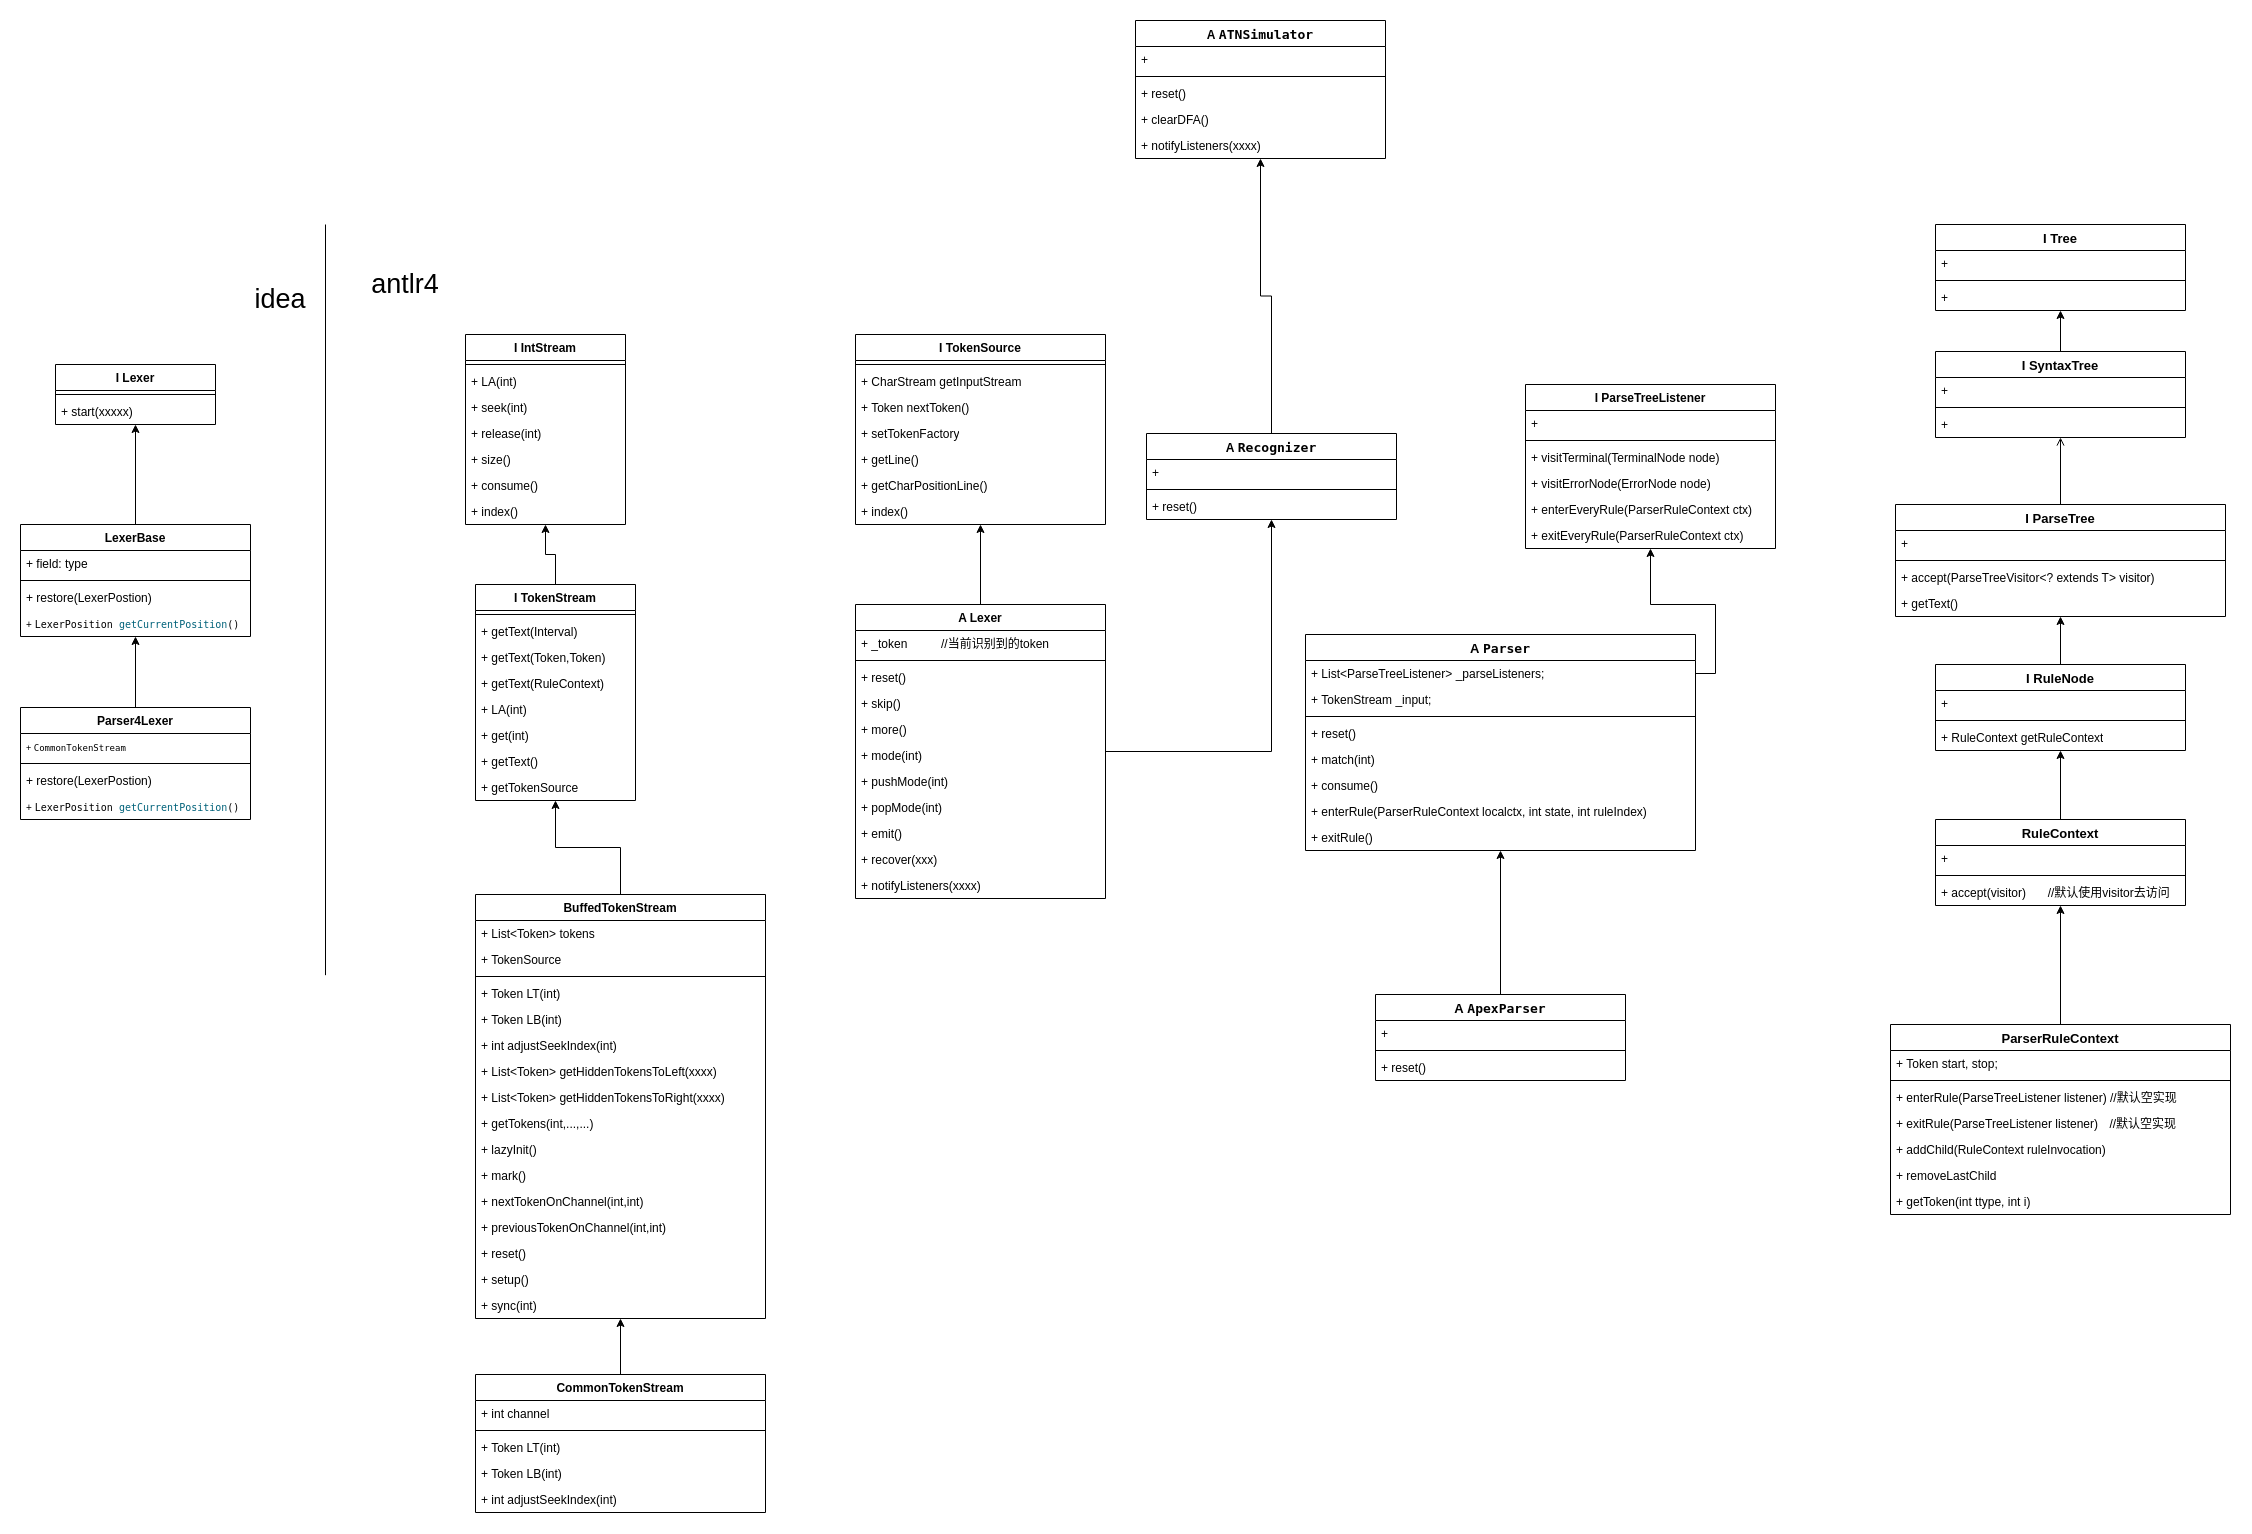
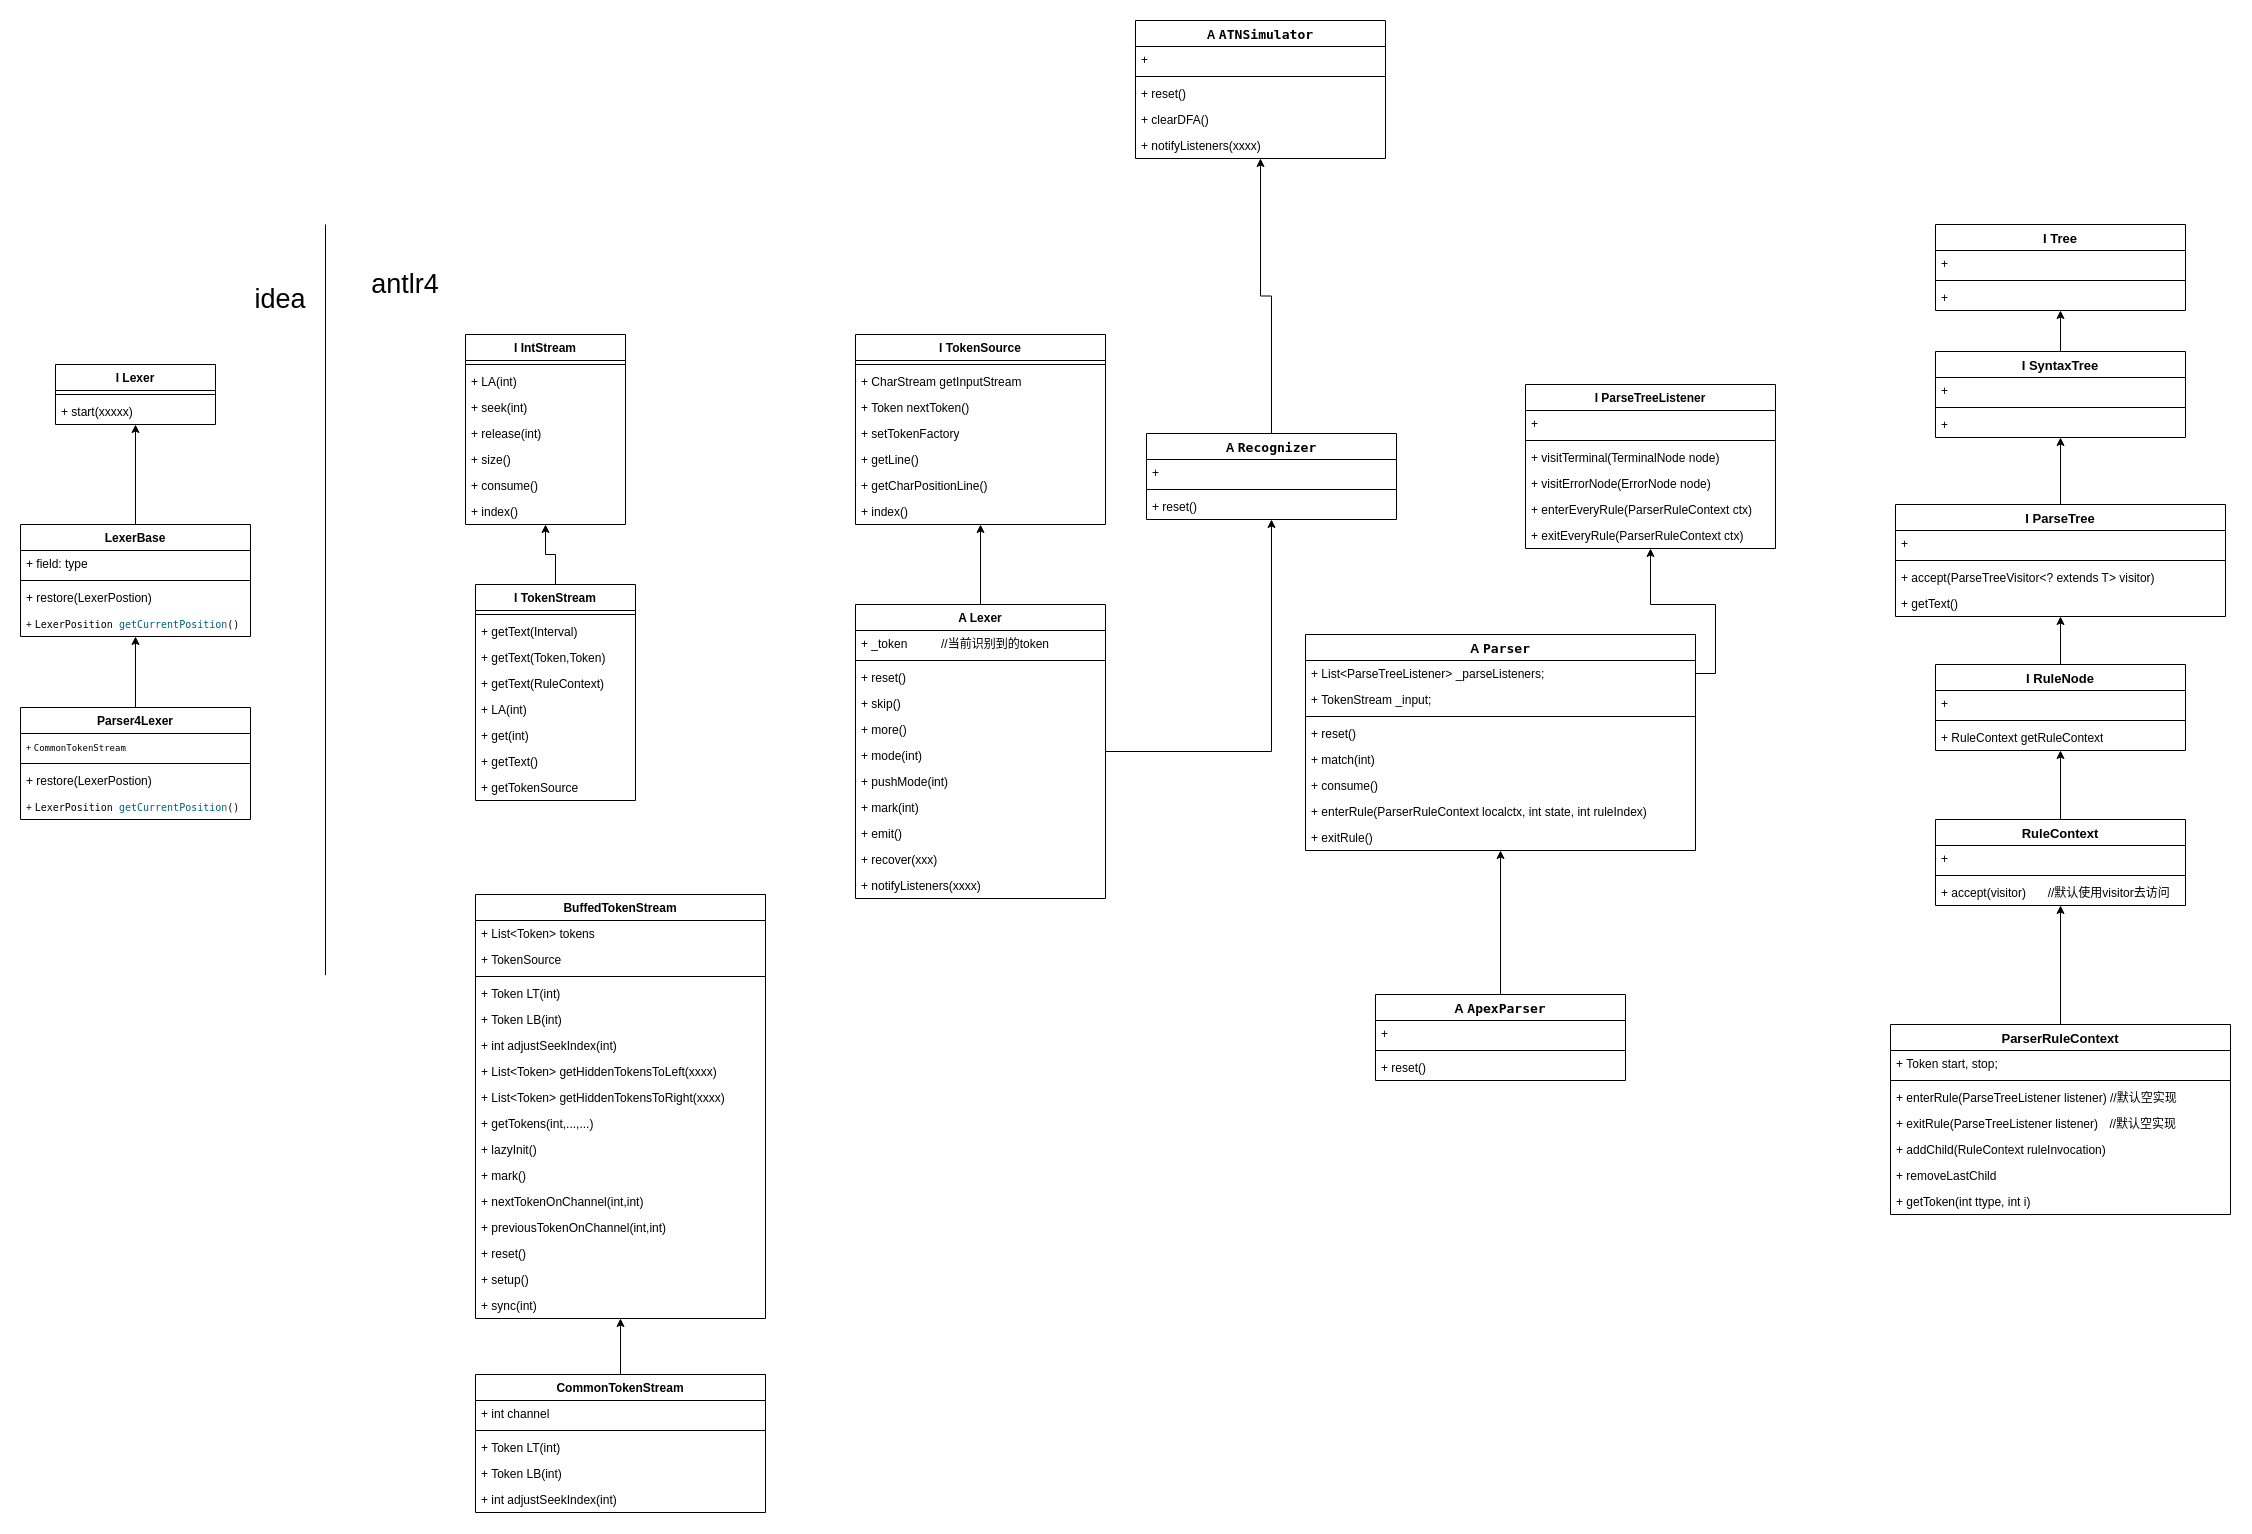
(2061, 443) -> (2061, 445)
(905, 809) -> (895, 809)
(592, 848) -> none
